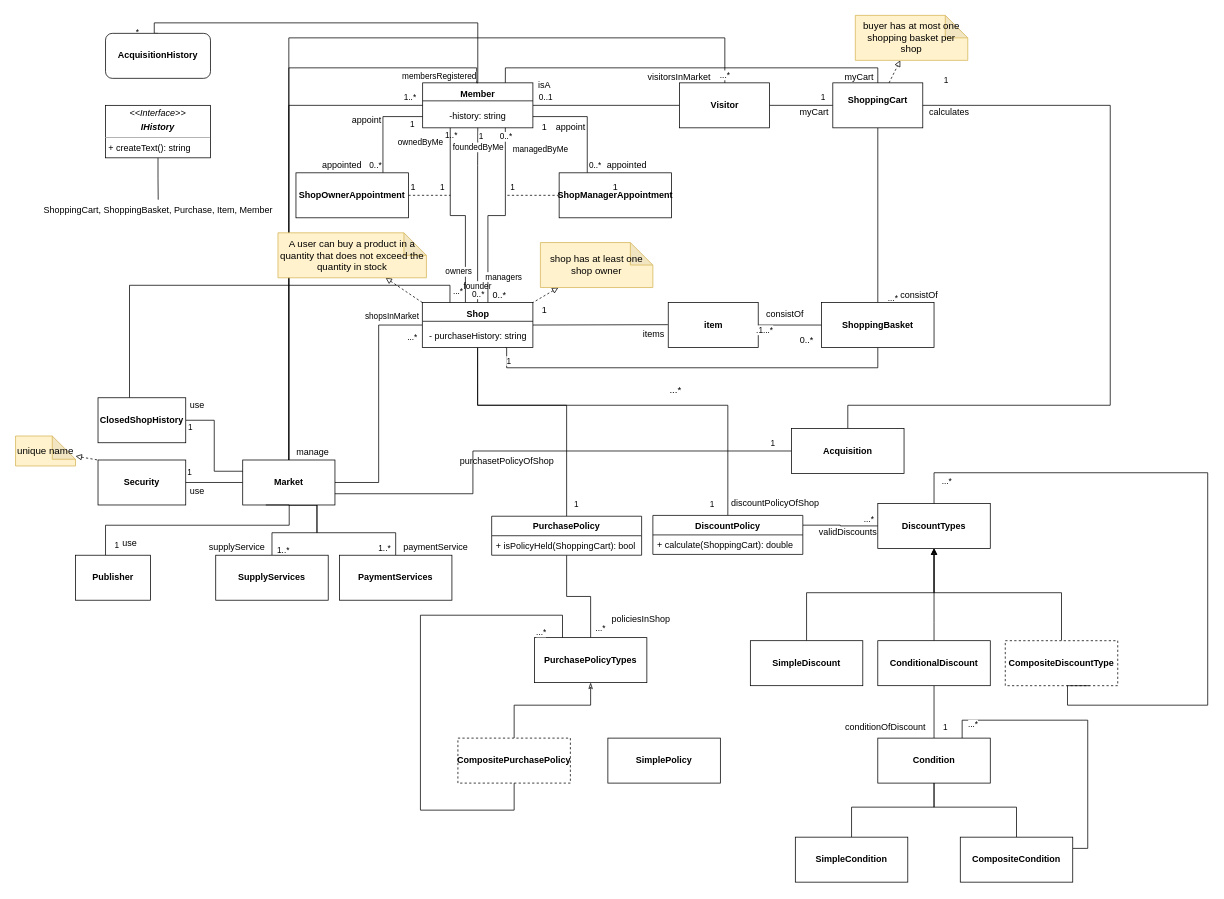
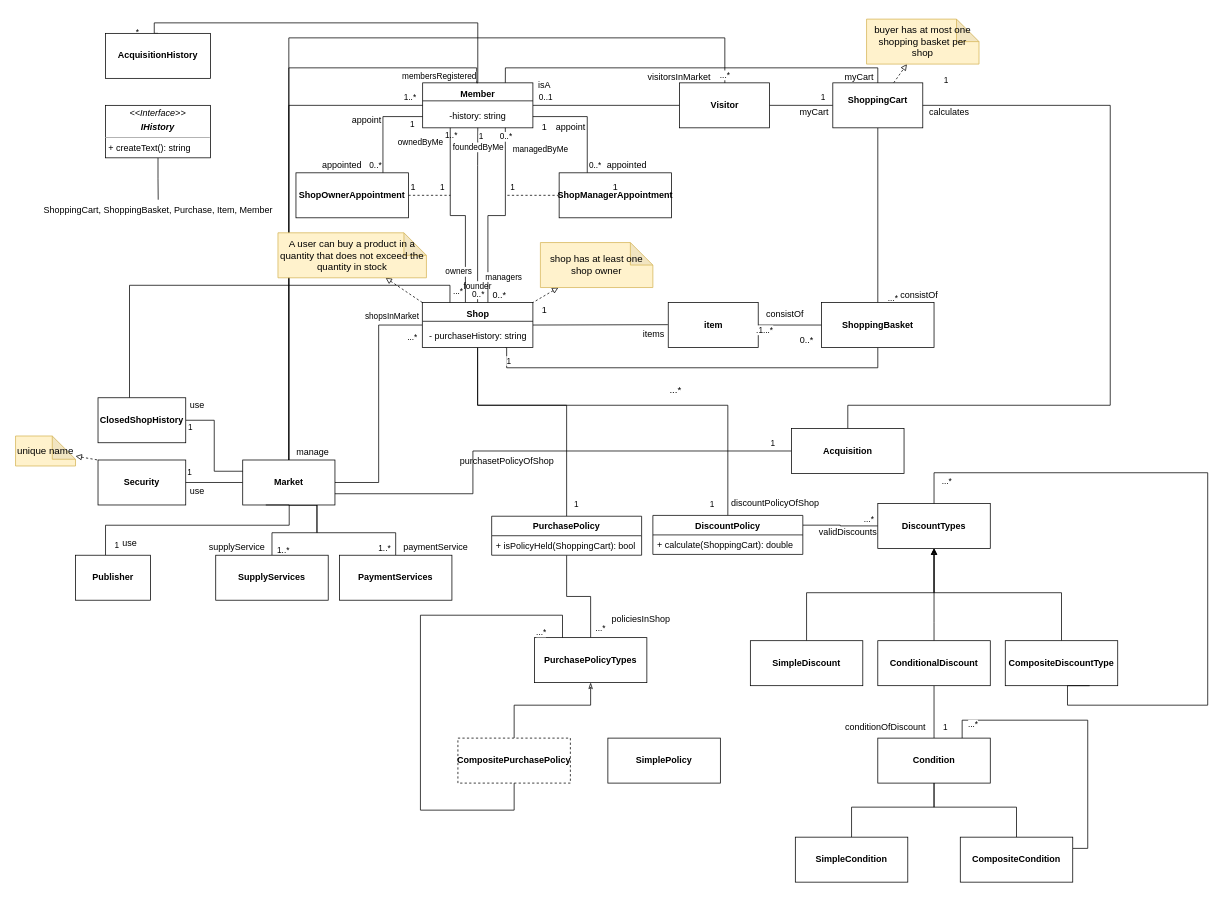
(912, 38) -> (923, 42)
(158, 56) -> (158, 56)
(1062, 663) -> (1062, 663)
